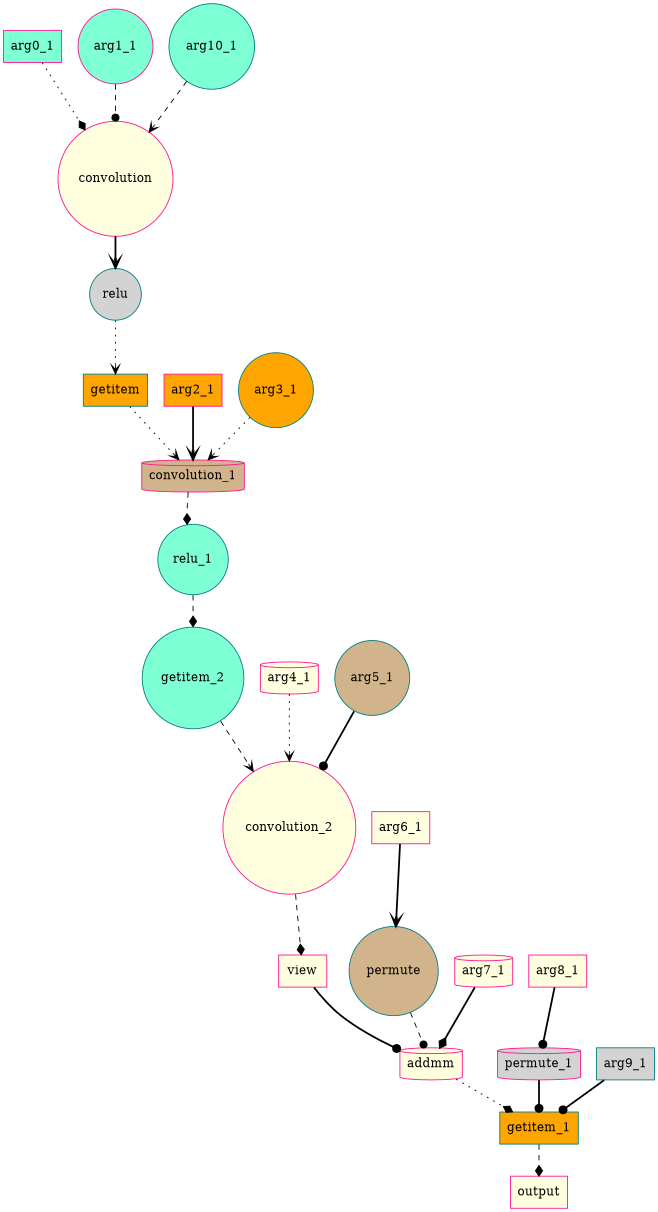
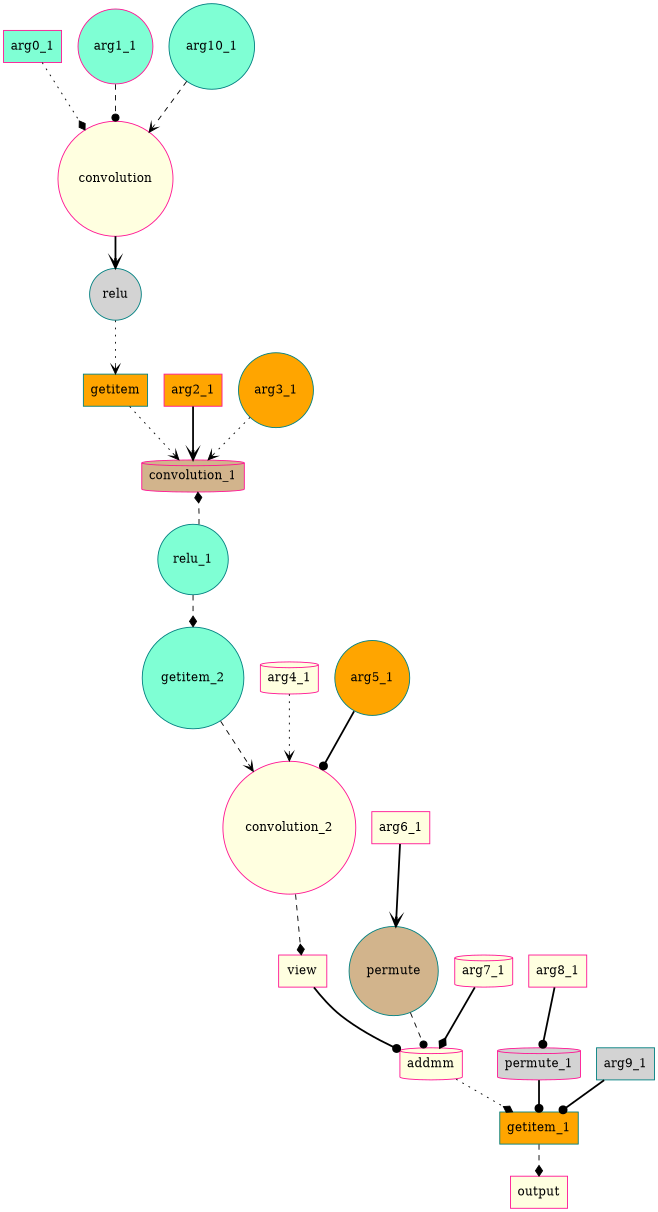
(187, 503) -> (199, 514)
(372, 678) -> (372, 678)
